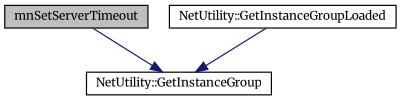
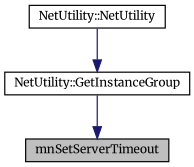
(283, 17) -> (97, 17)
(123, 47) -> (97, 111)
